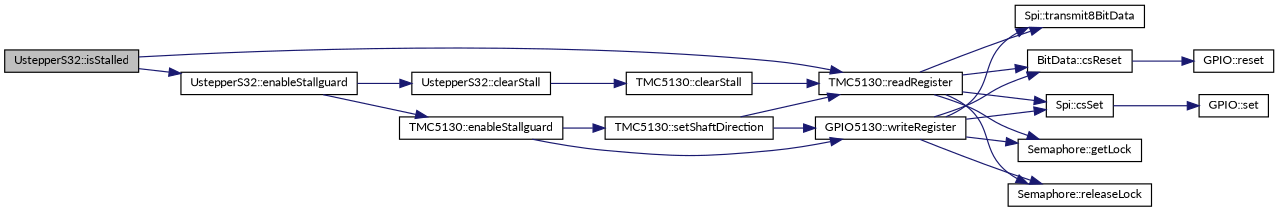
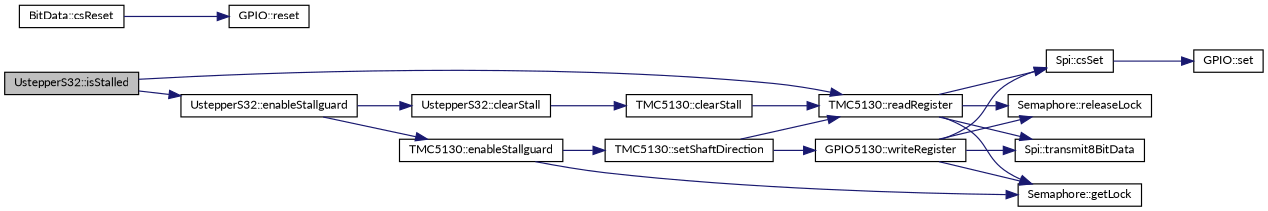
(995, 71) -> none
(997, 89) -> none
(681, 155) -> (770, 186)
